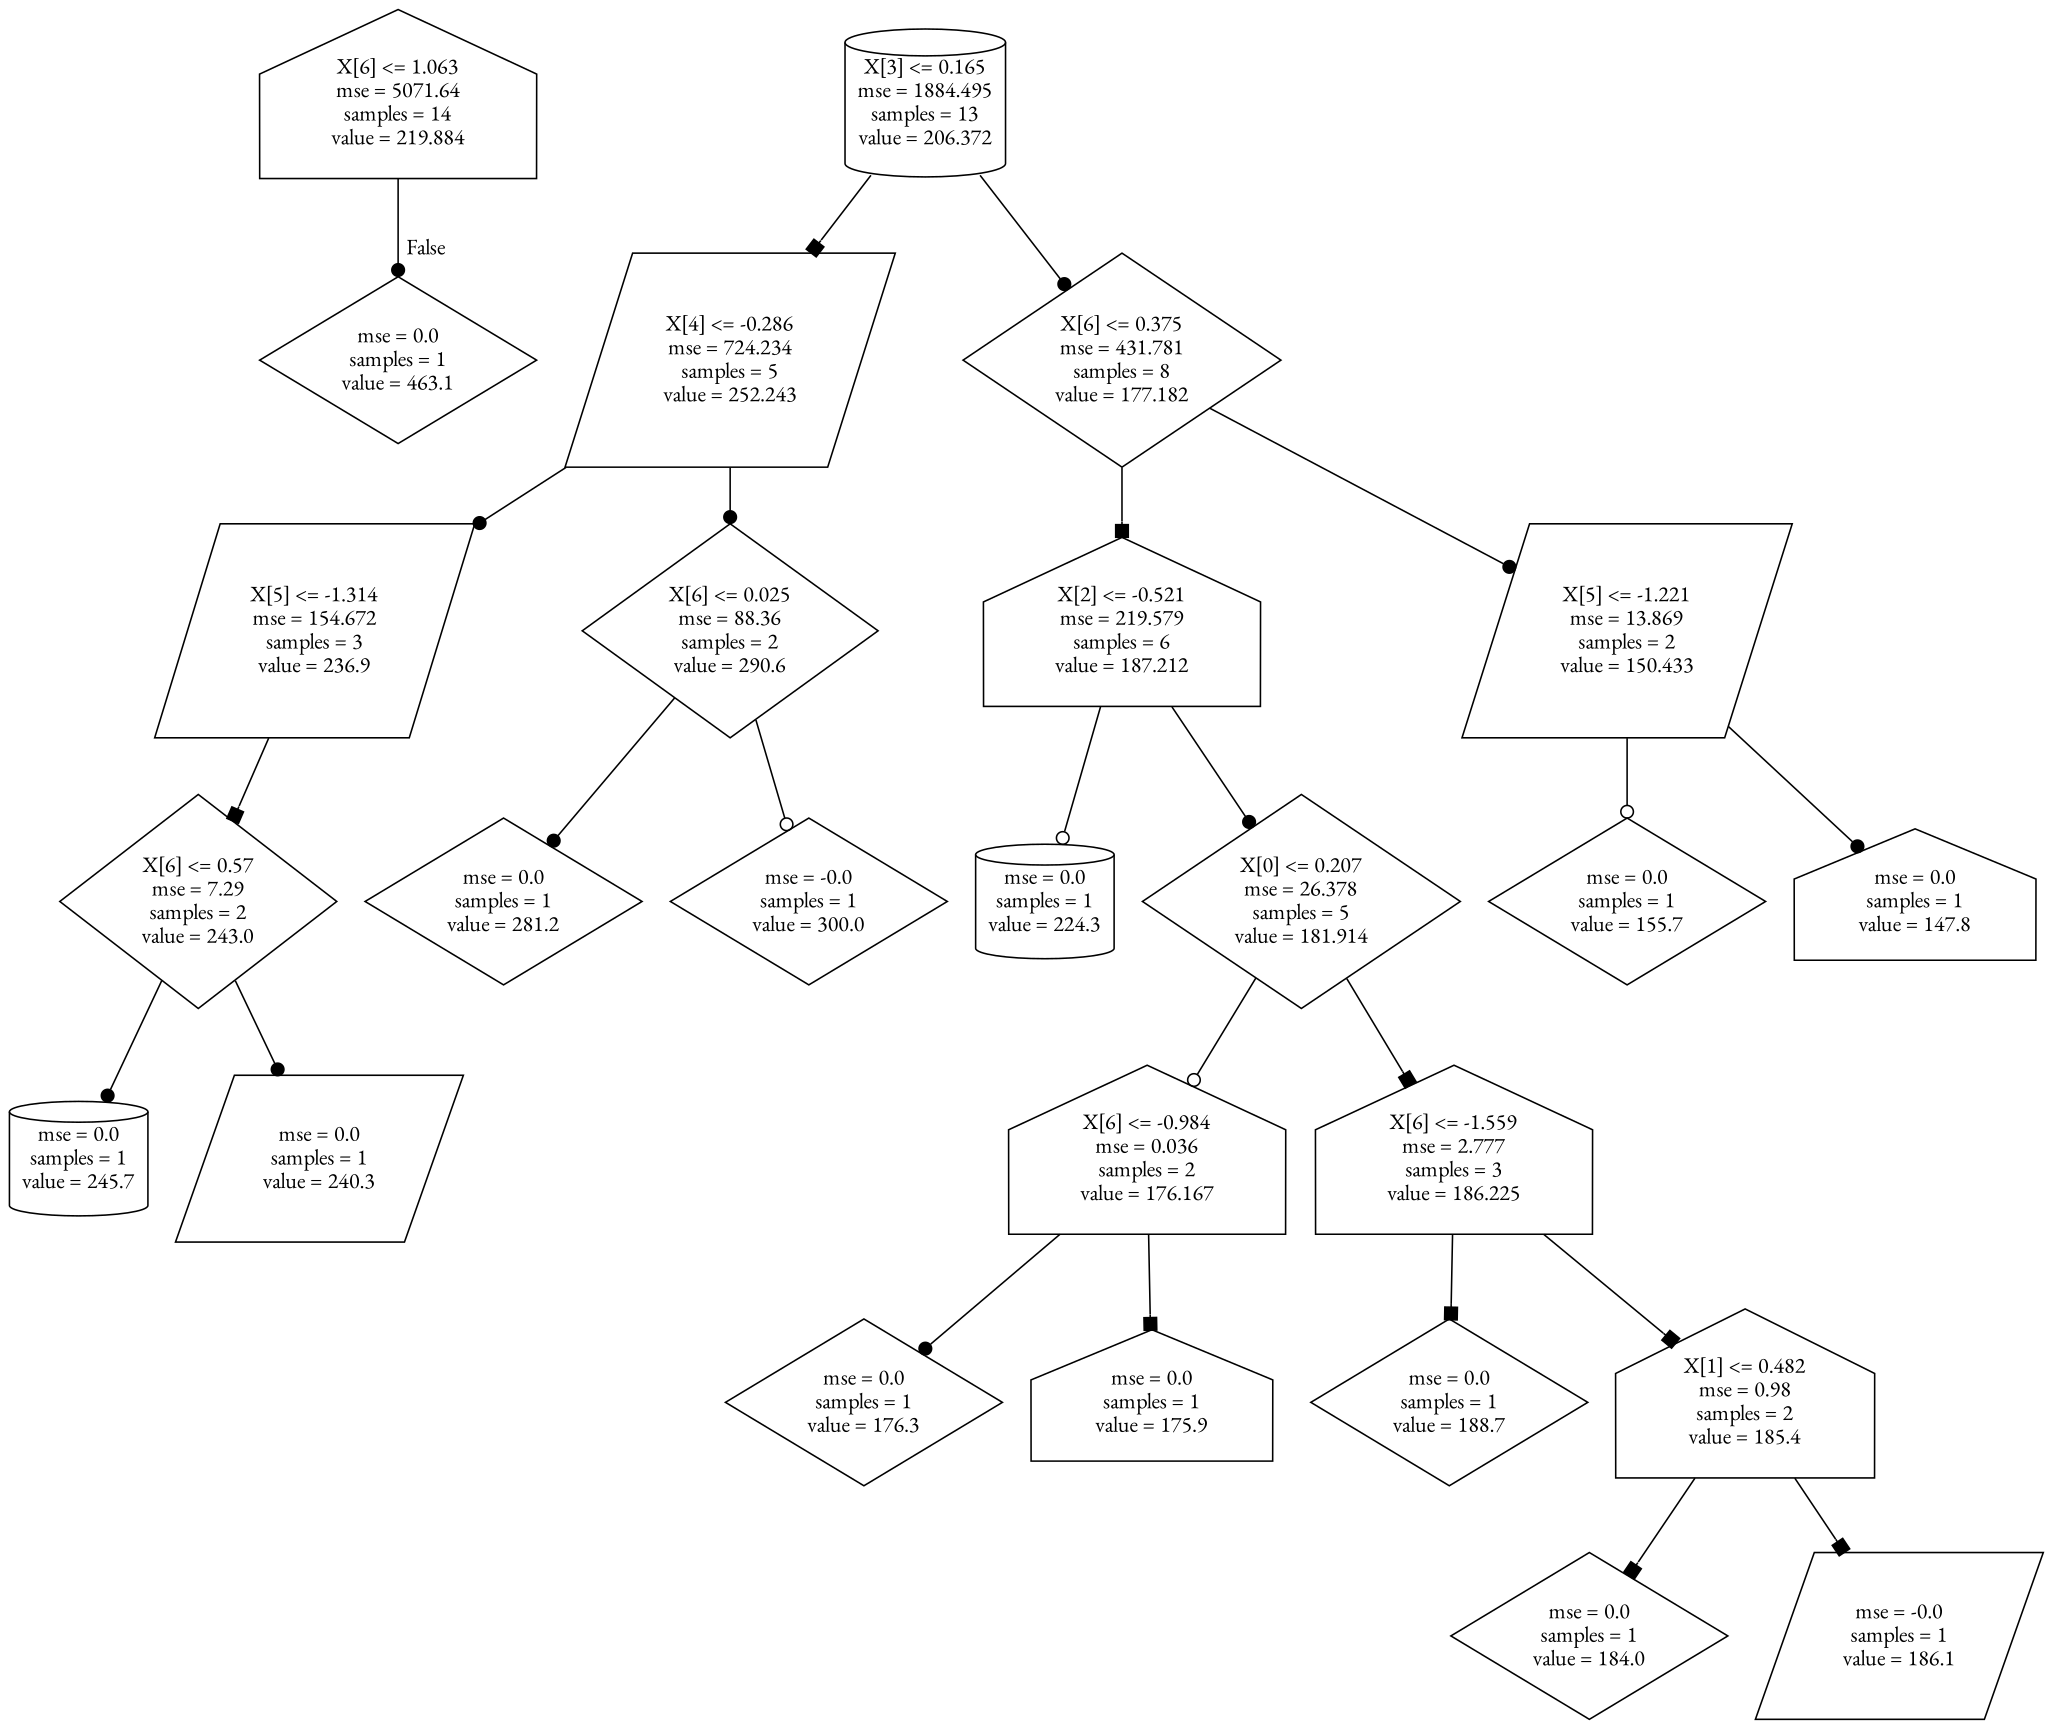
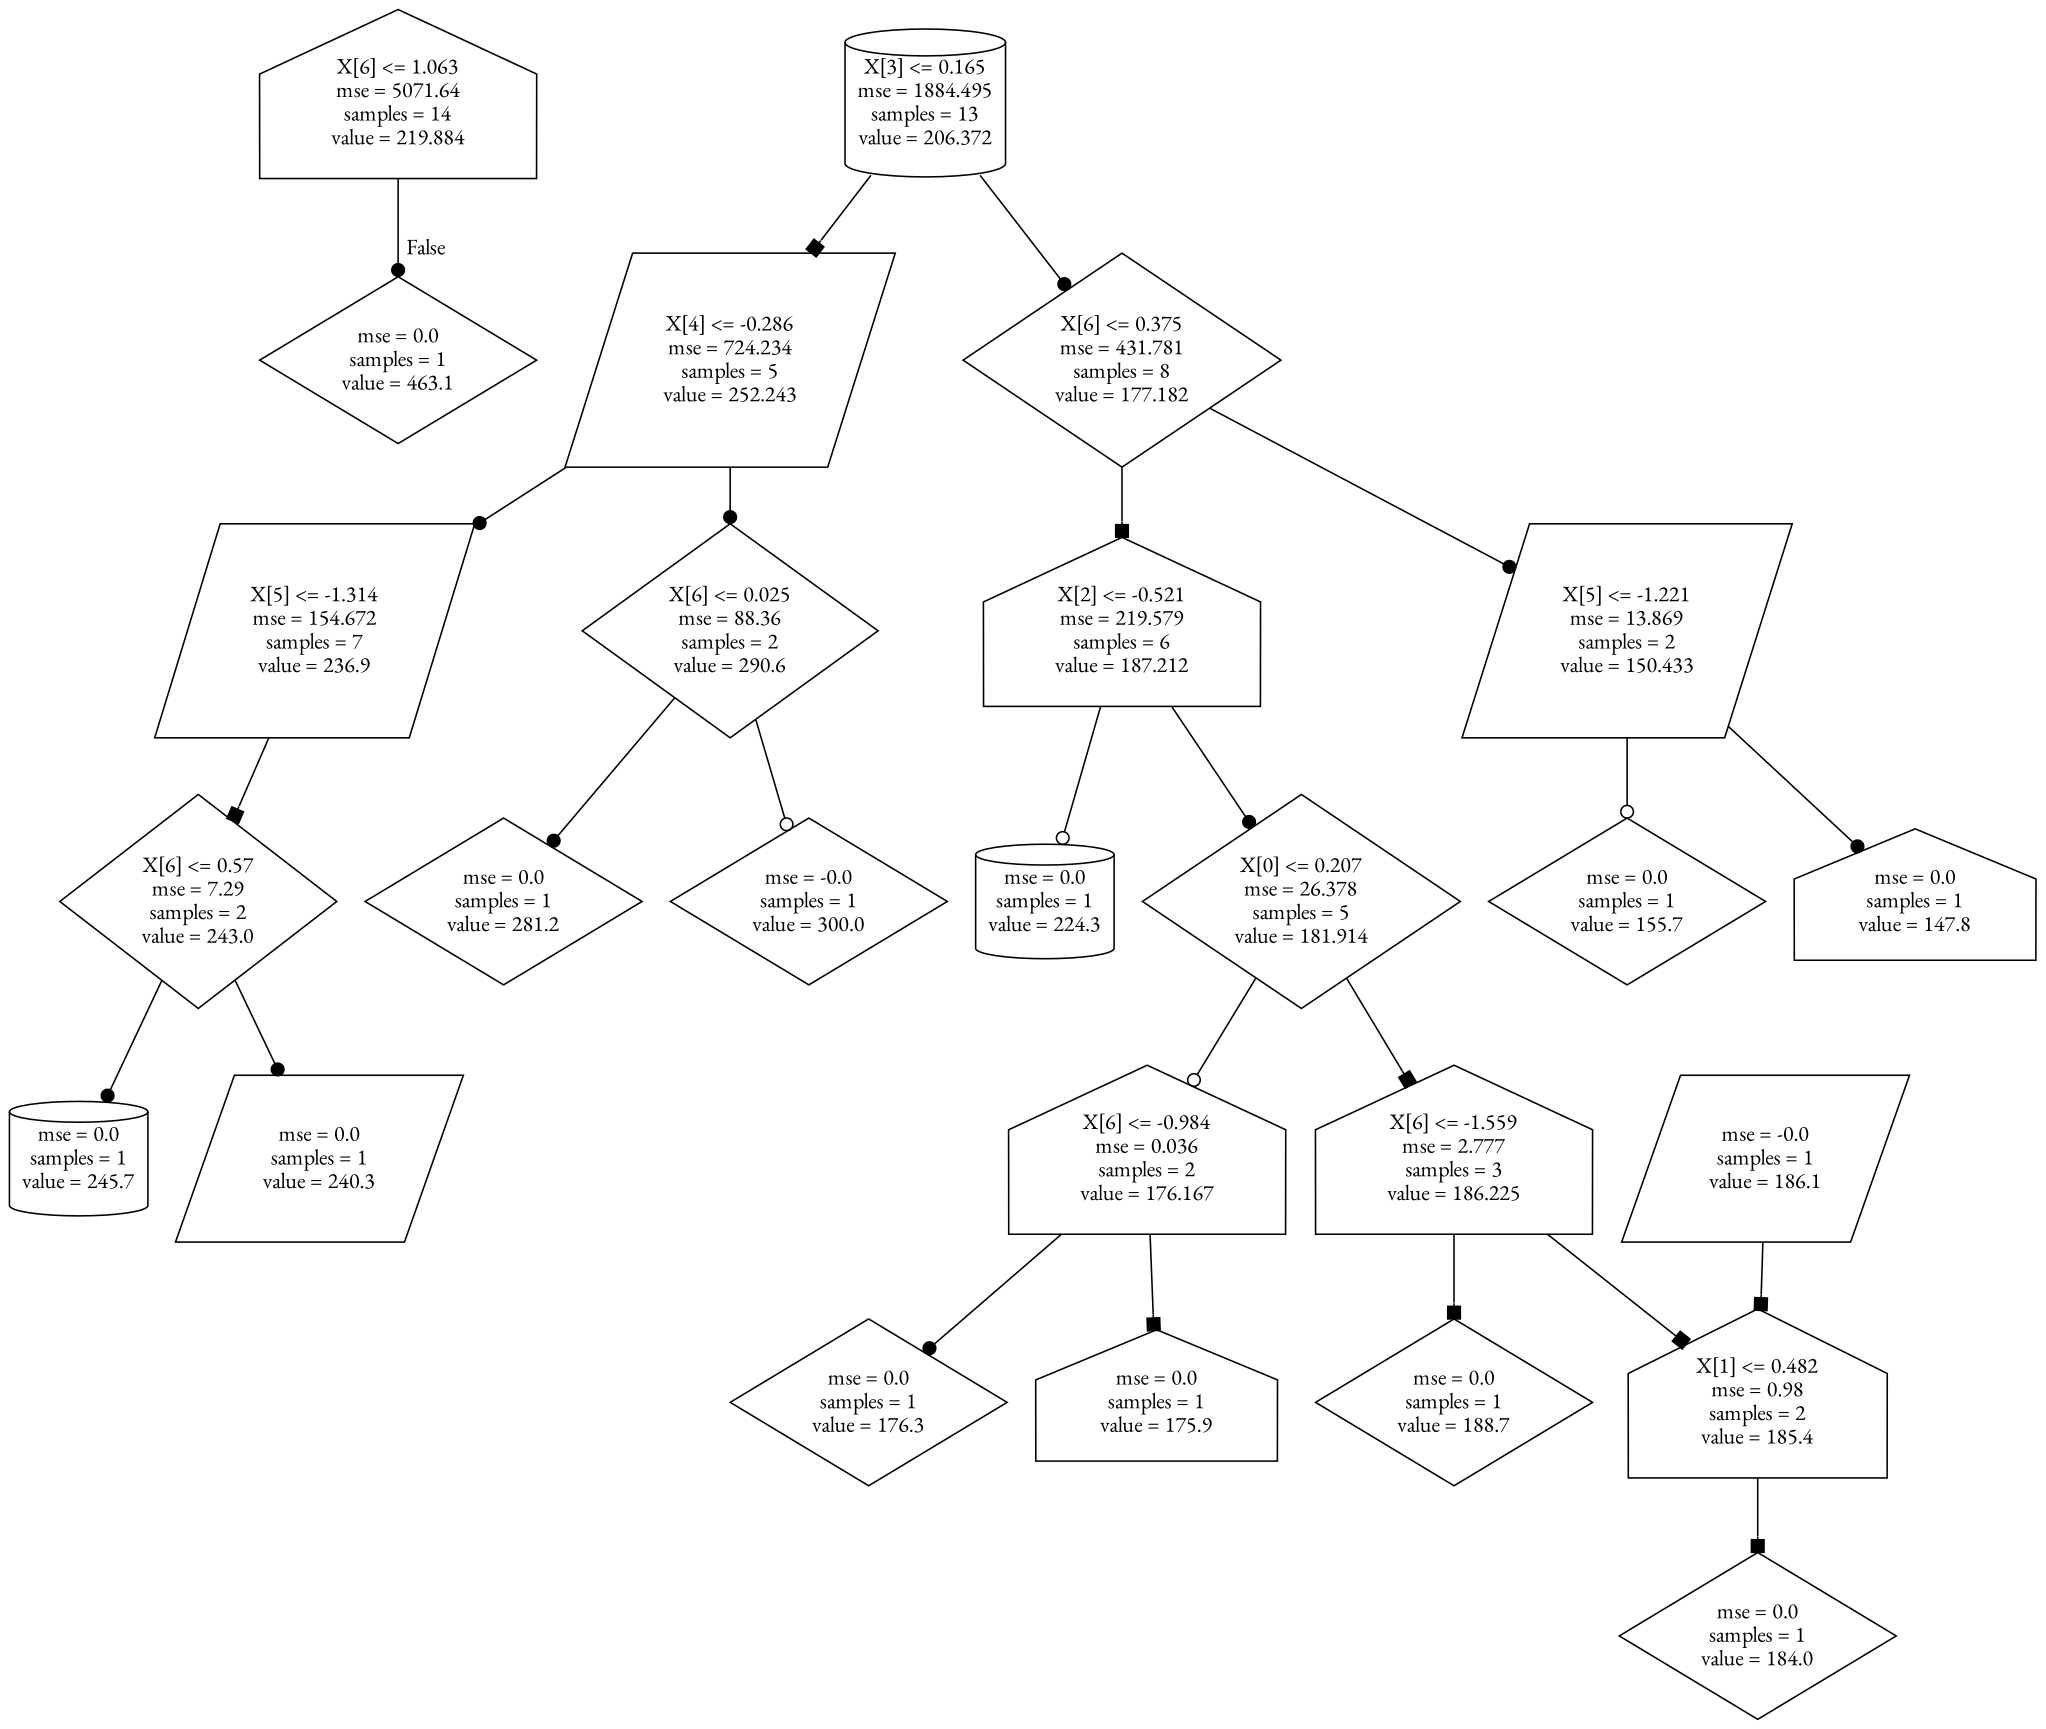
(315, 631) -> (315, 631)
(1815, 1509) -> (1762, 1268)
